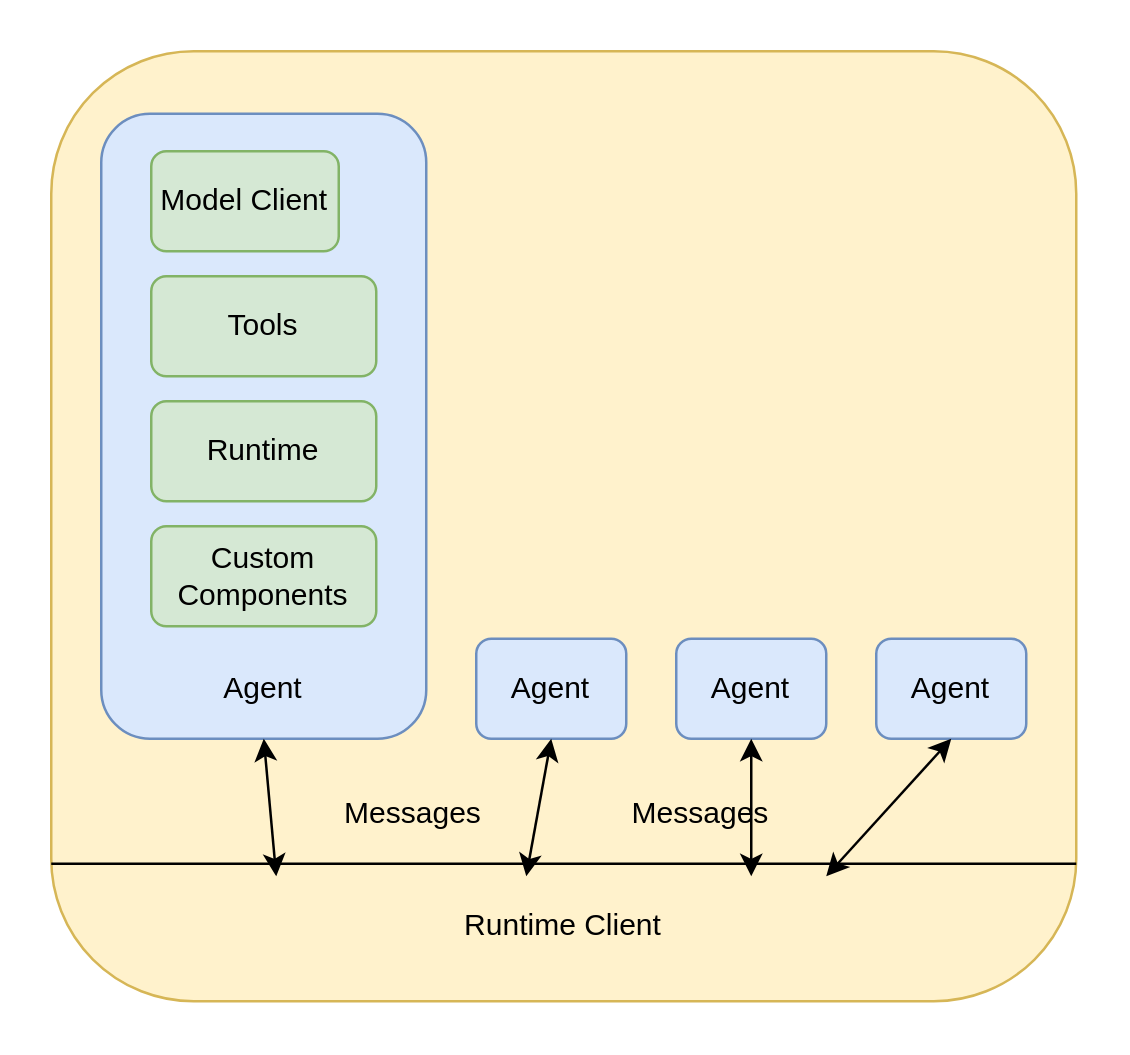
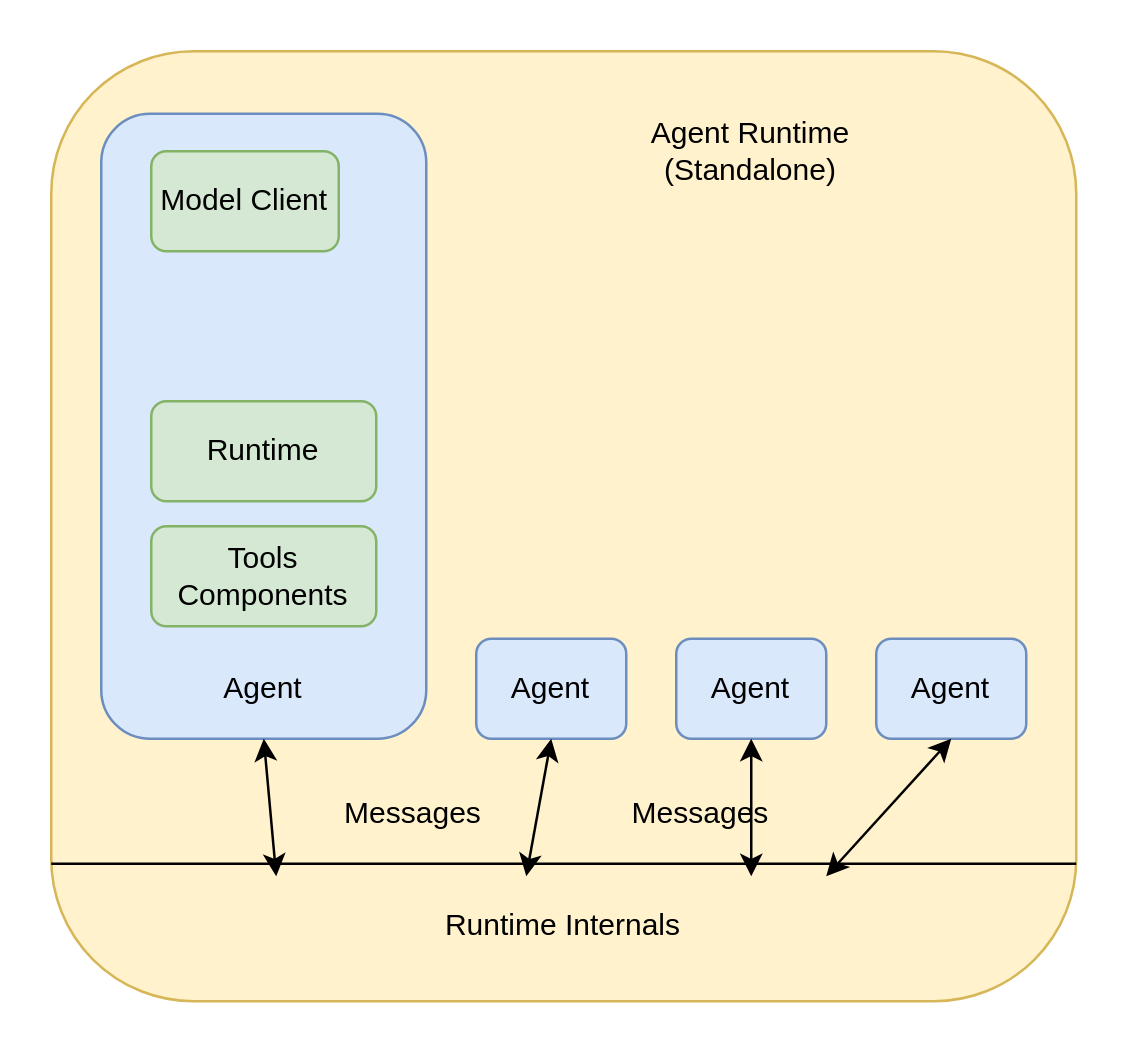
none -> (751, 151)
(264, 326) -> none
(264, 576) -> (264, 576)
(564, 926) -> (564, 926)
